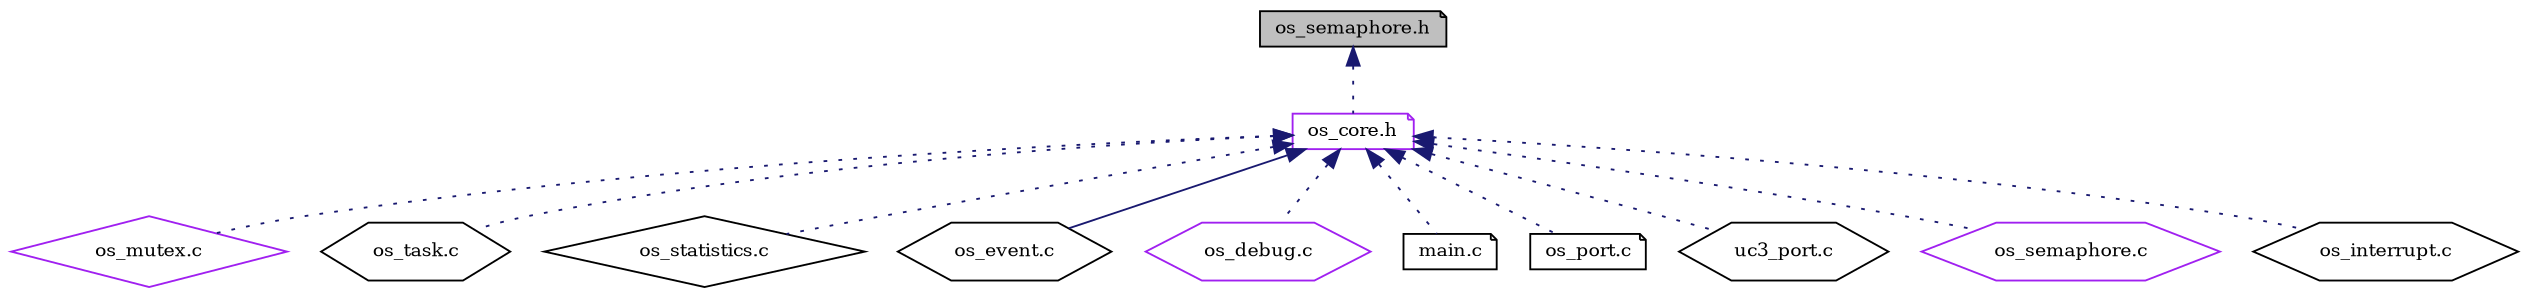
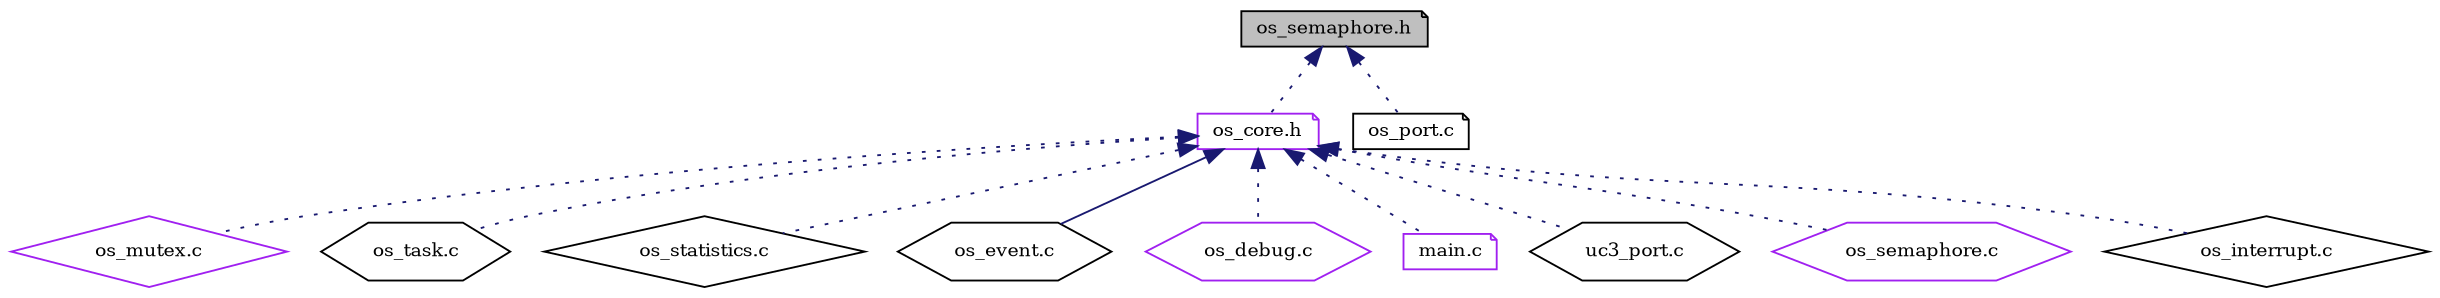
(1479, 196) -> (1379, 88)
(1450, 252) -> (1450, 252)
(2386, 252) -> (2266, 252)
